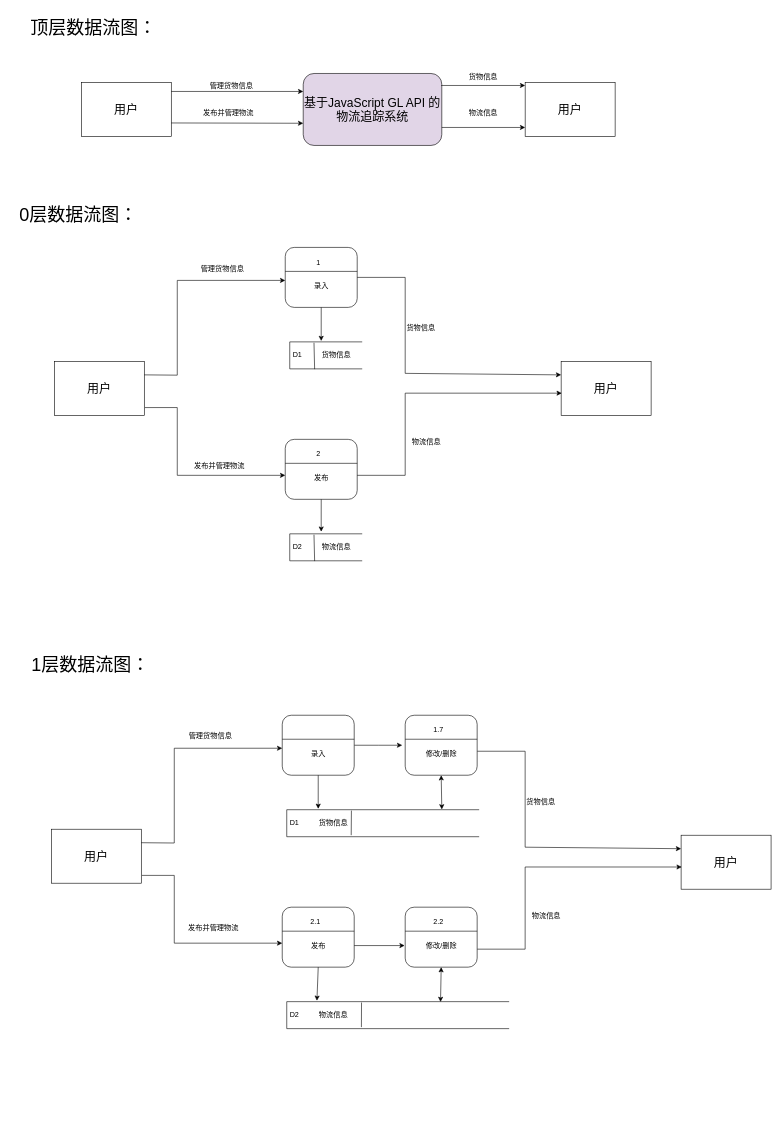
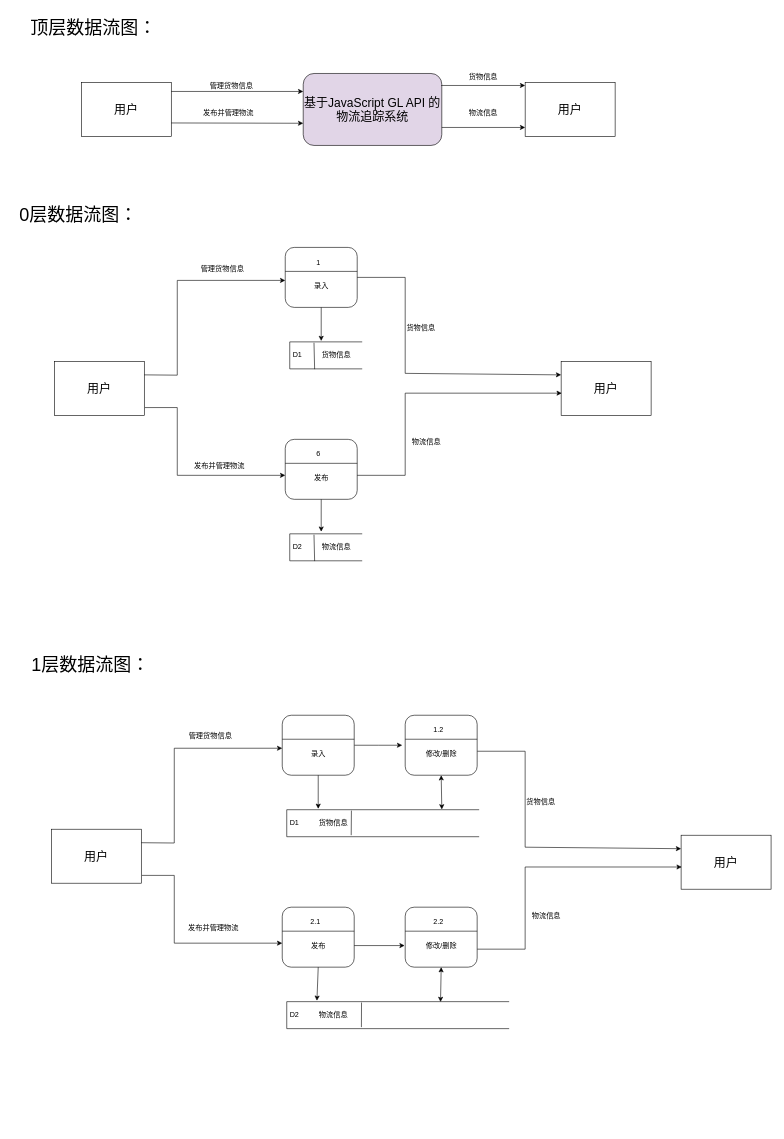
(319, 455) -> (319, 455)
(439, 731) -> (439, 731)
